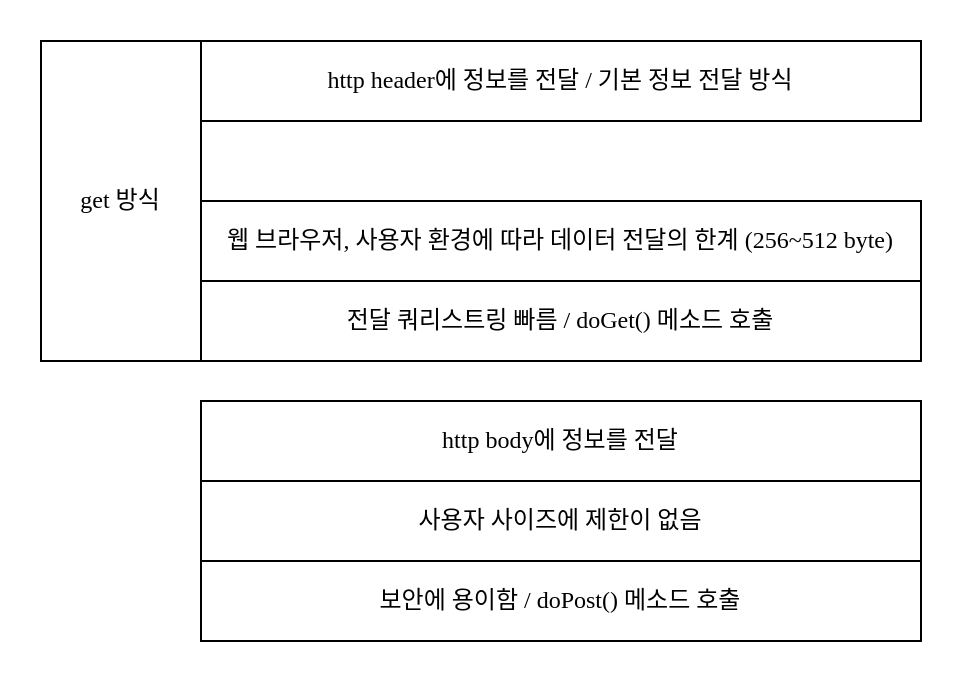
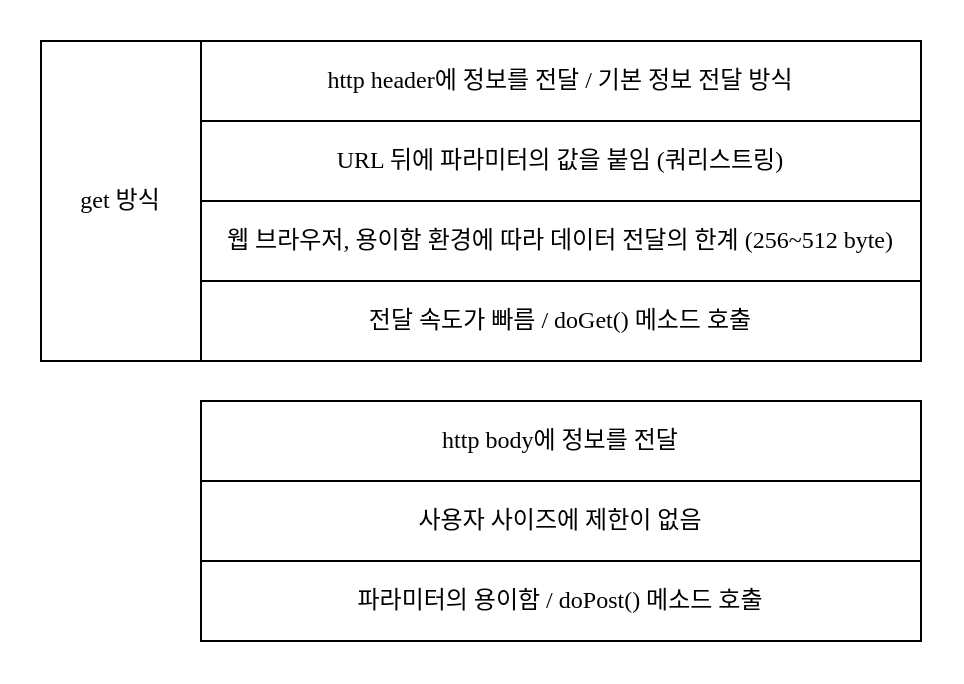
none -> (561, 161)
(561, 241) -> (561, 241)
(561, 321) -> (561, 321)
(561, 601) -> (561, 601)
